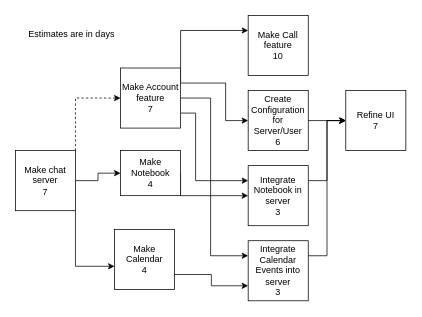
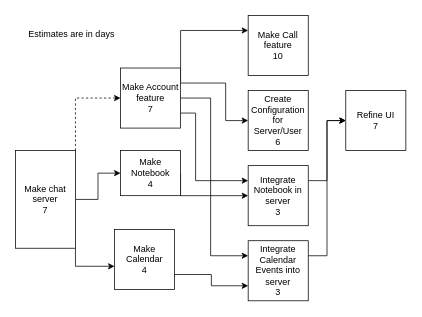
(316, 120) -> none
(45, 180) -> (45, 199)
